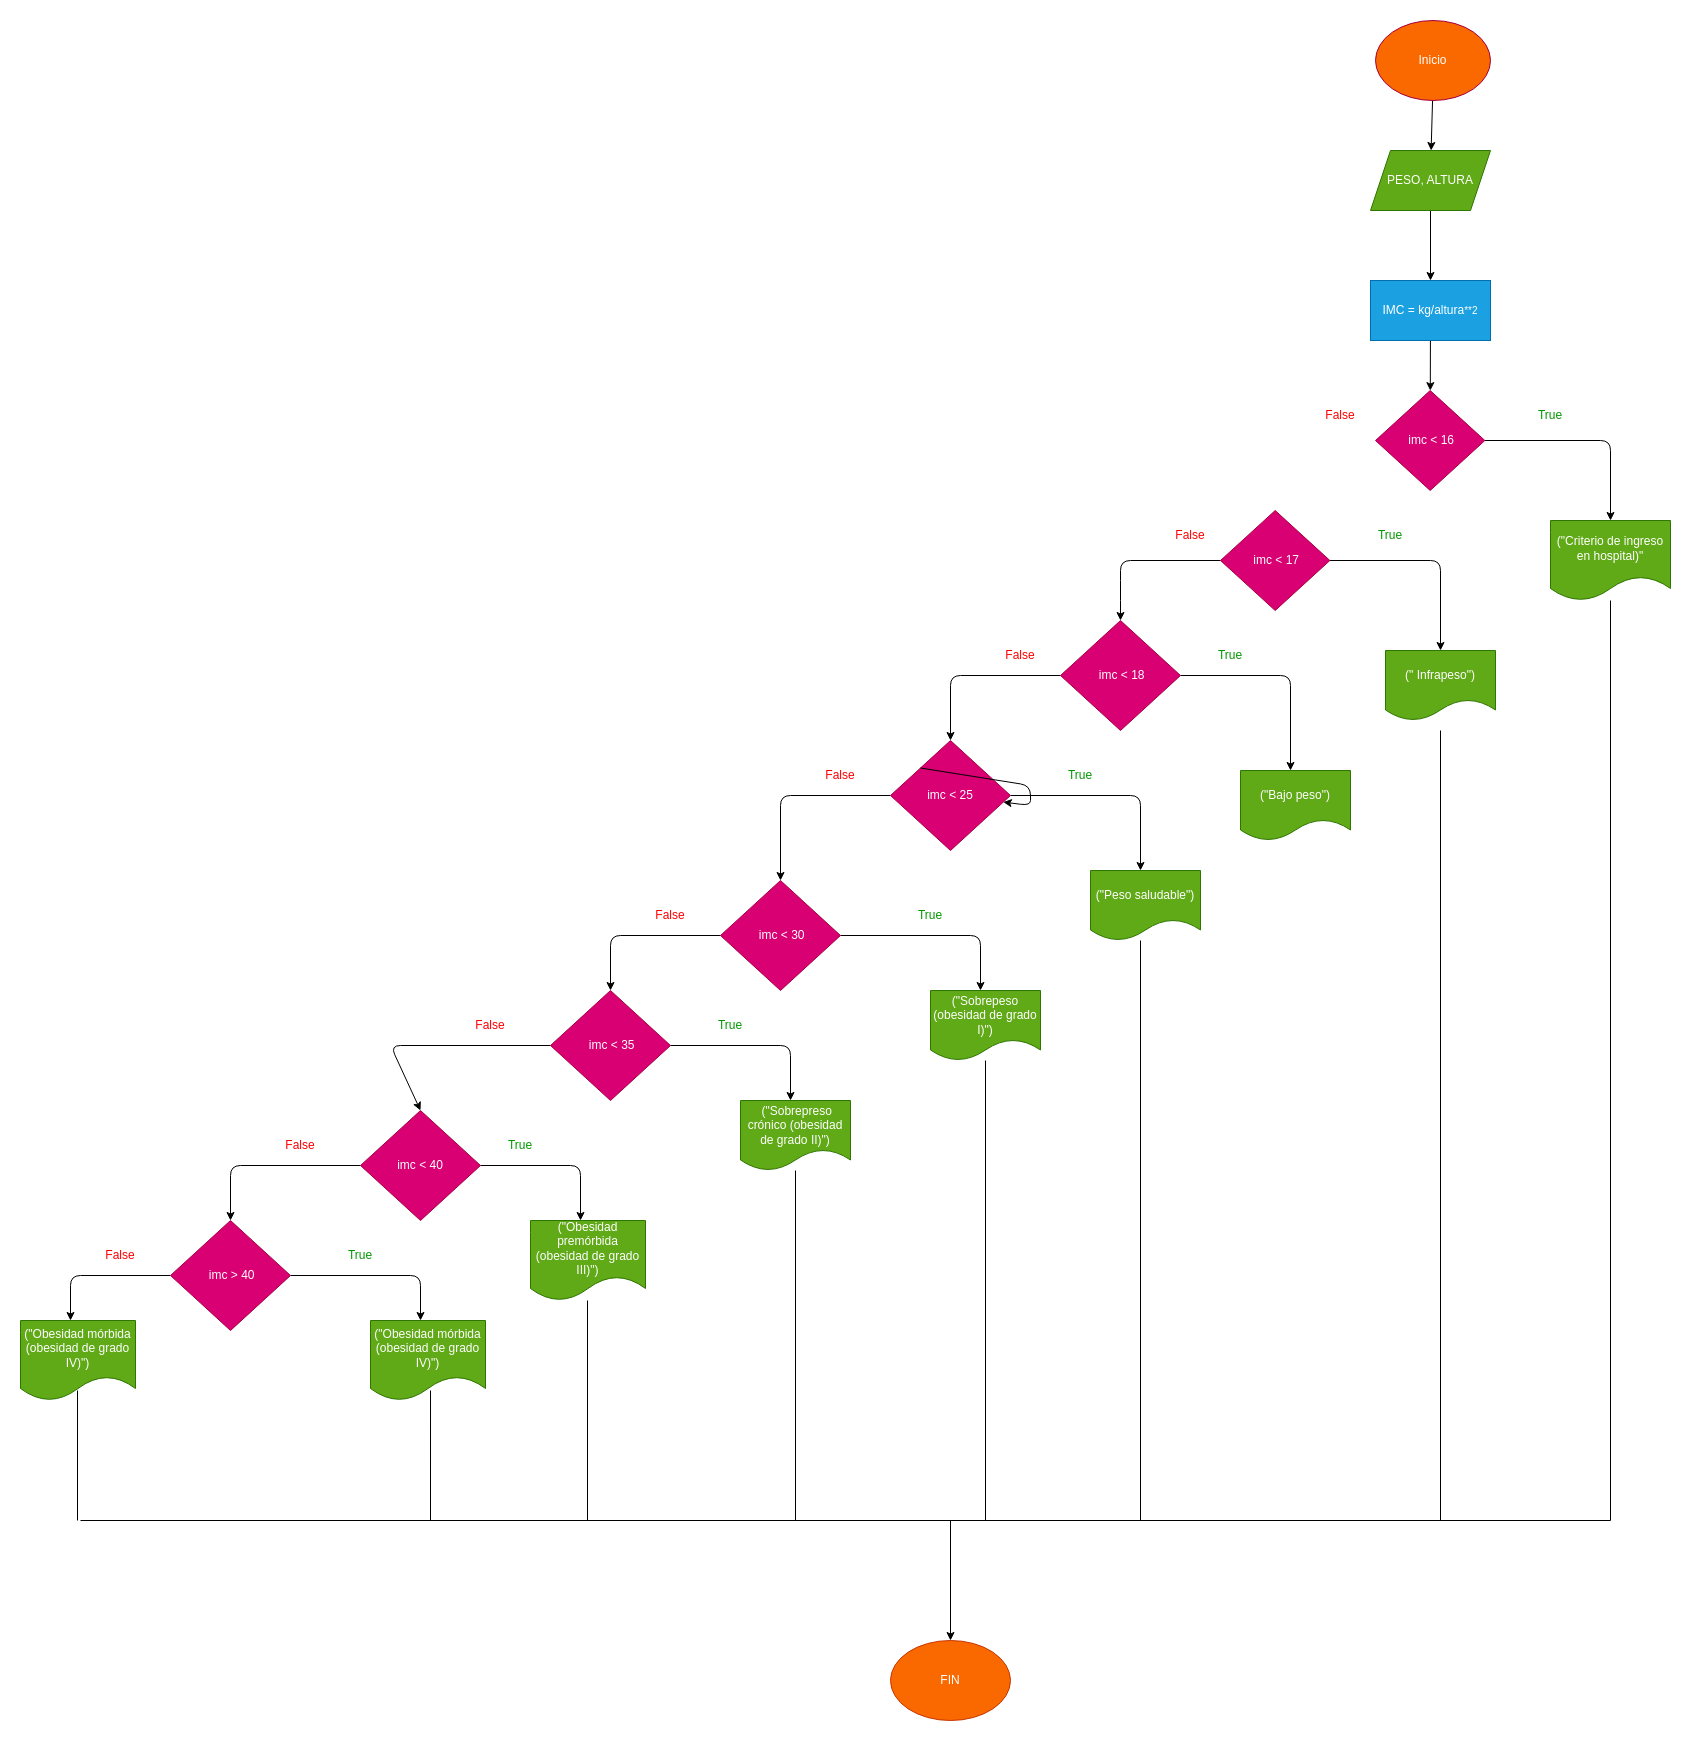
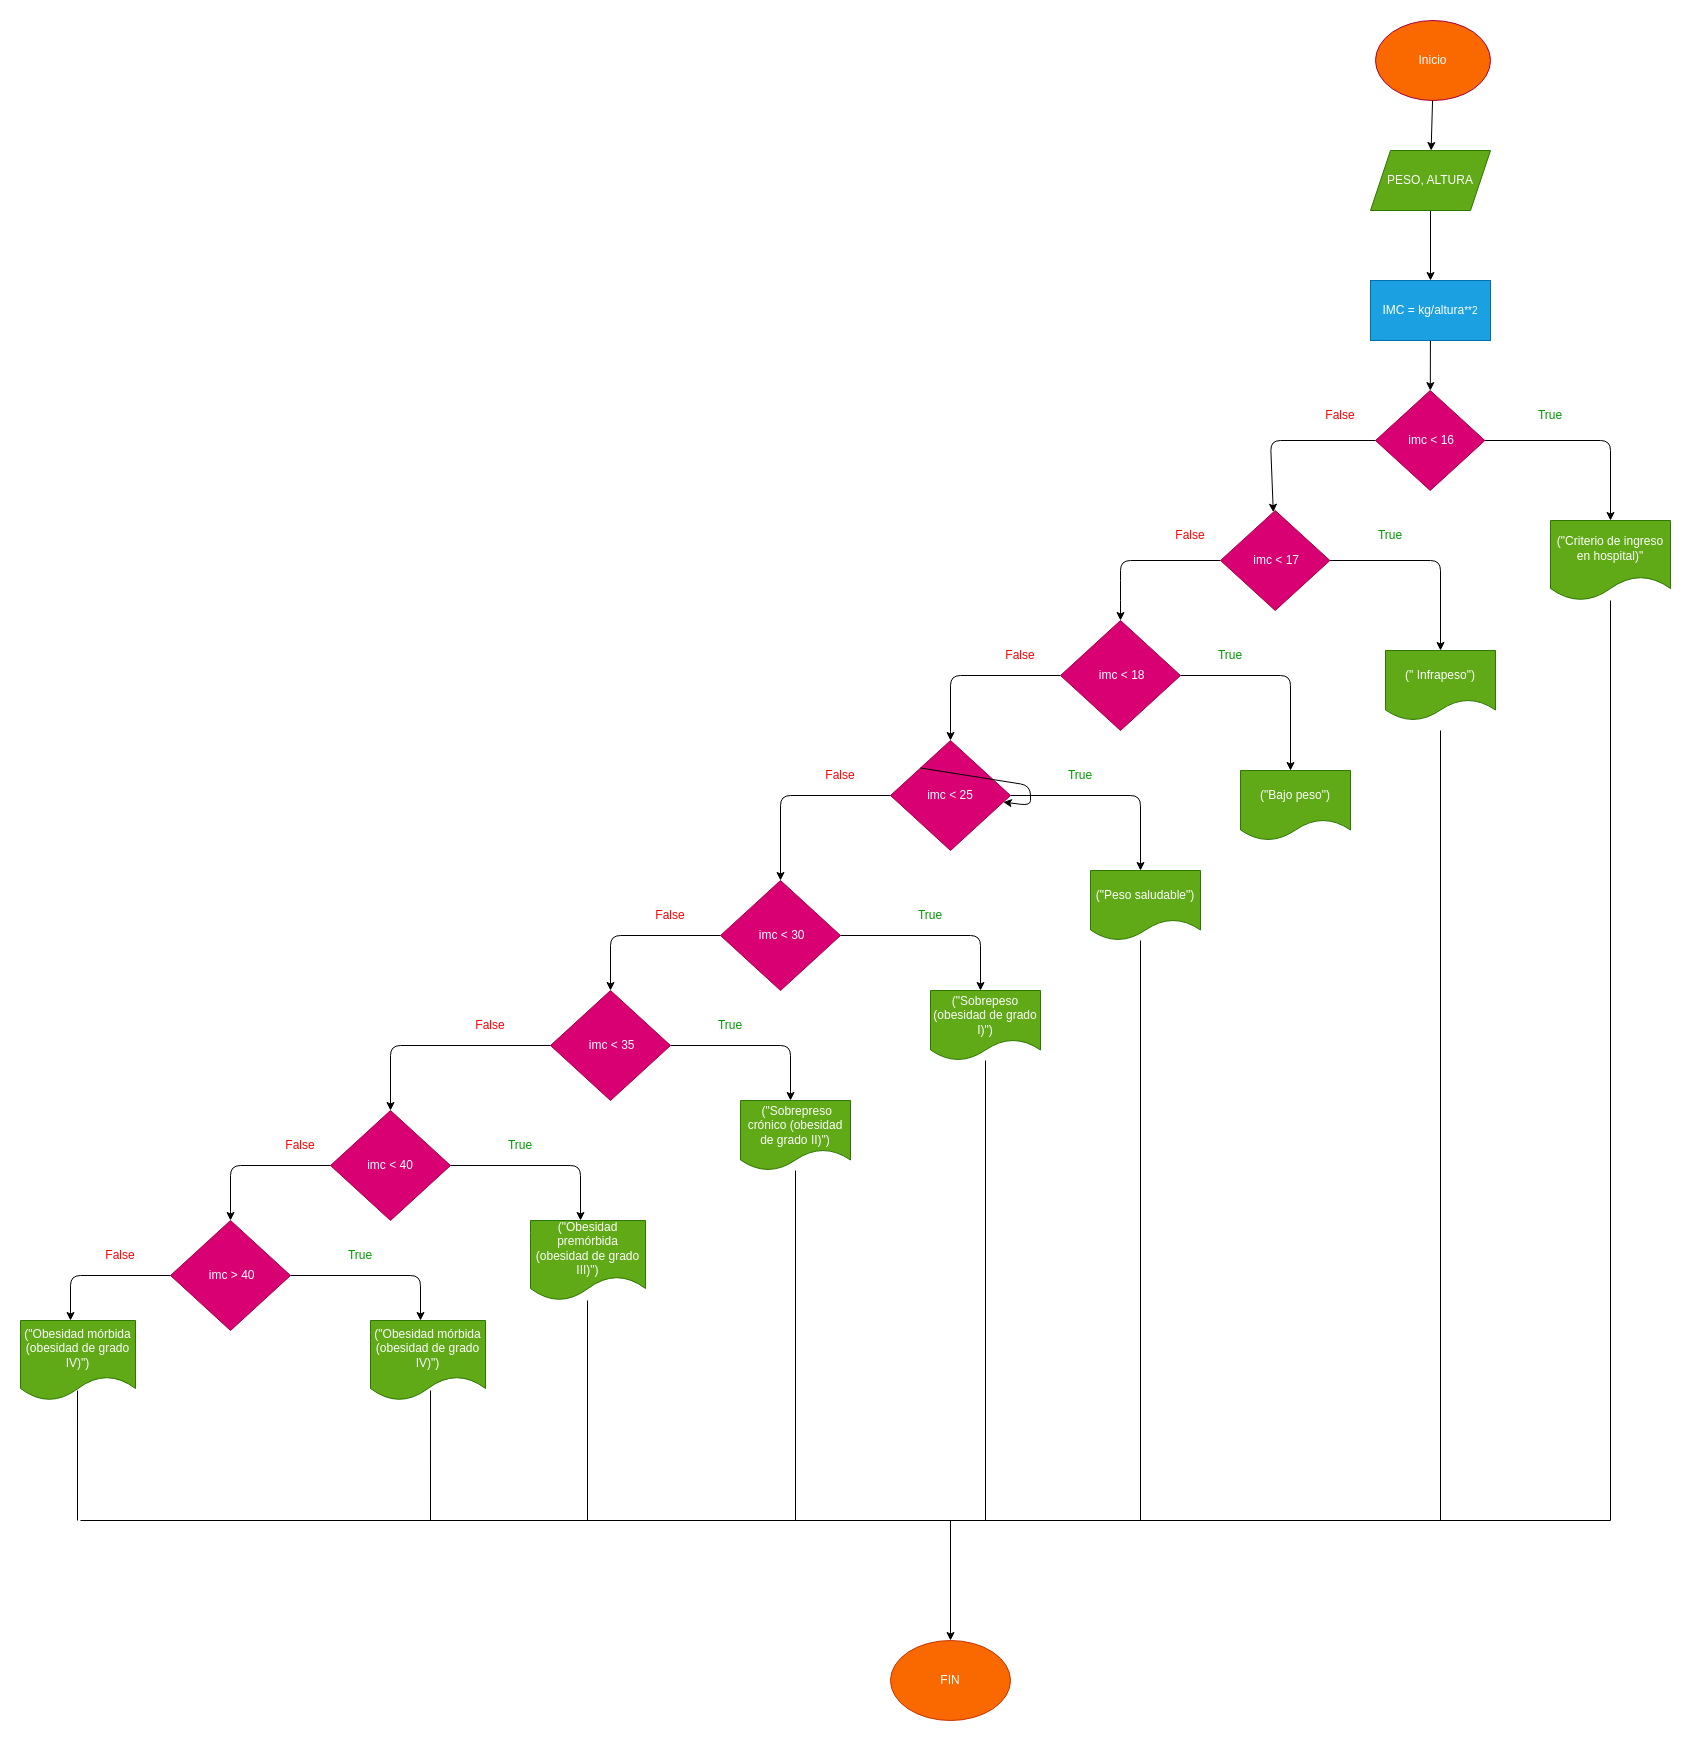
none -> (1296, 441)
(421, 1166) -> (391, 1166)
